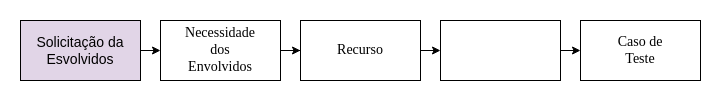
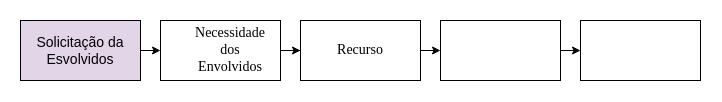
(221, 51) -> (231, 51)
(641, 51) -> none
